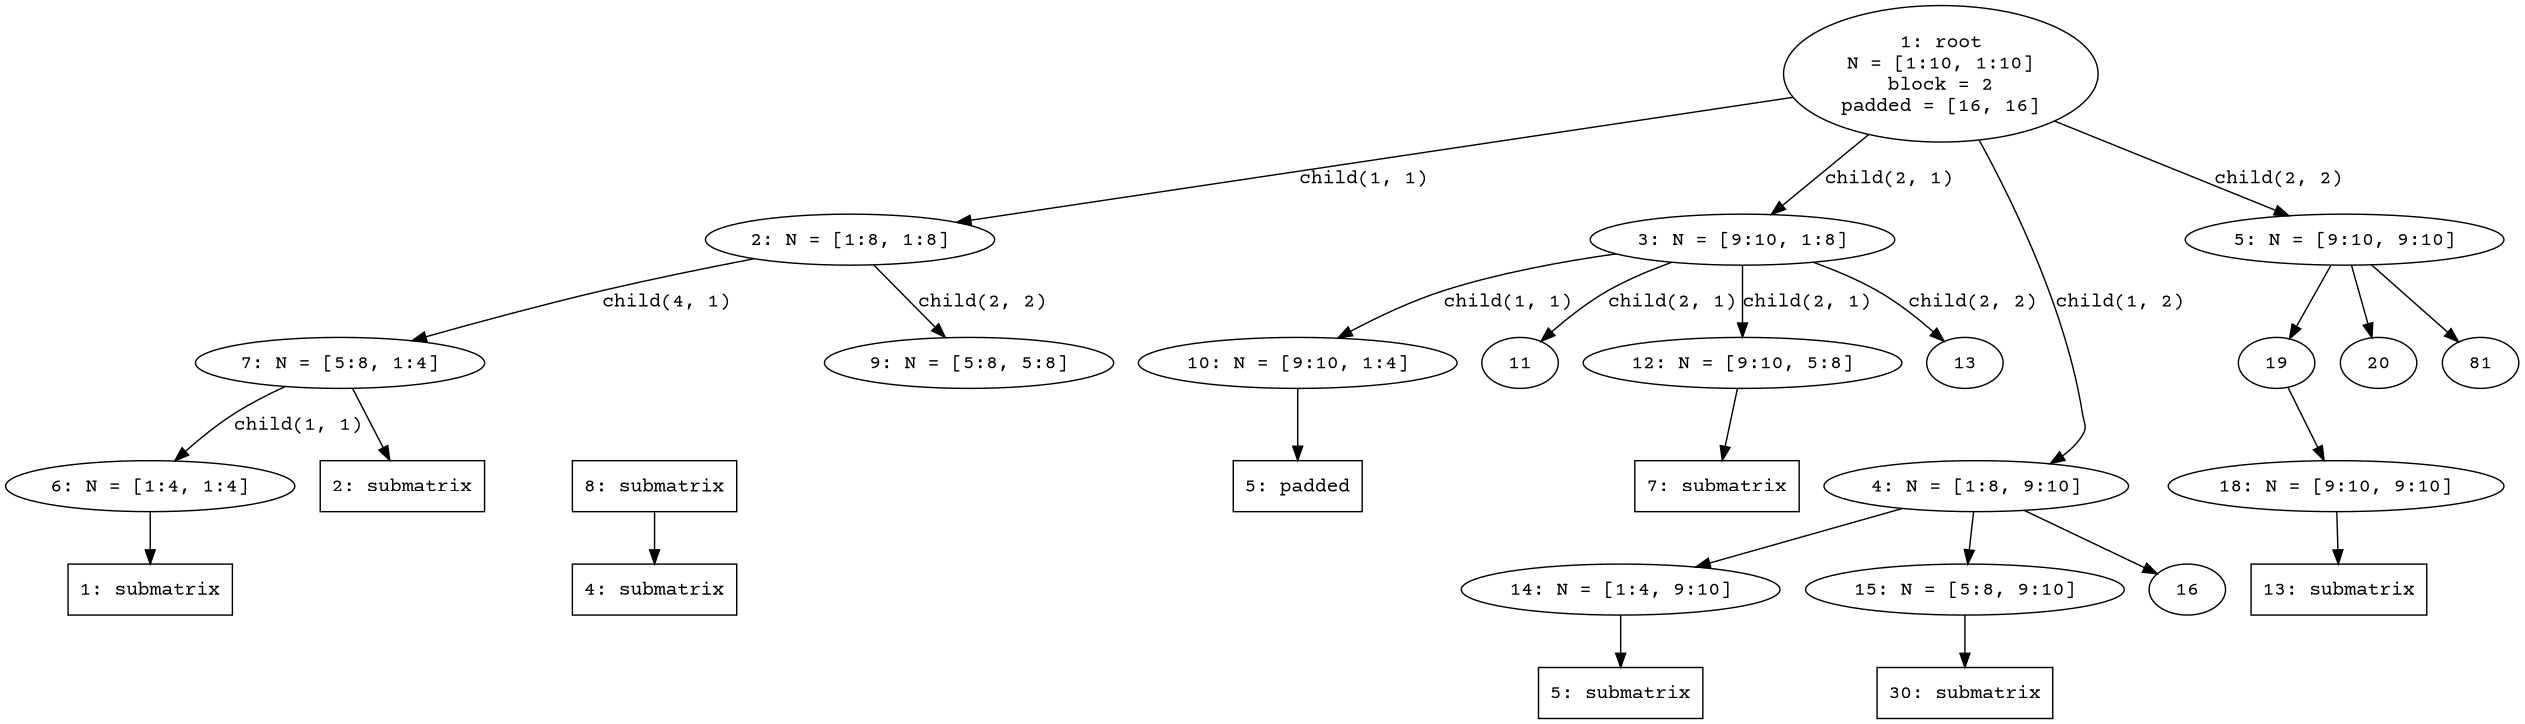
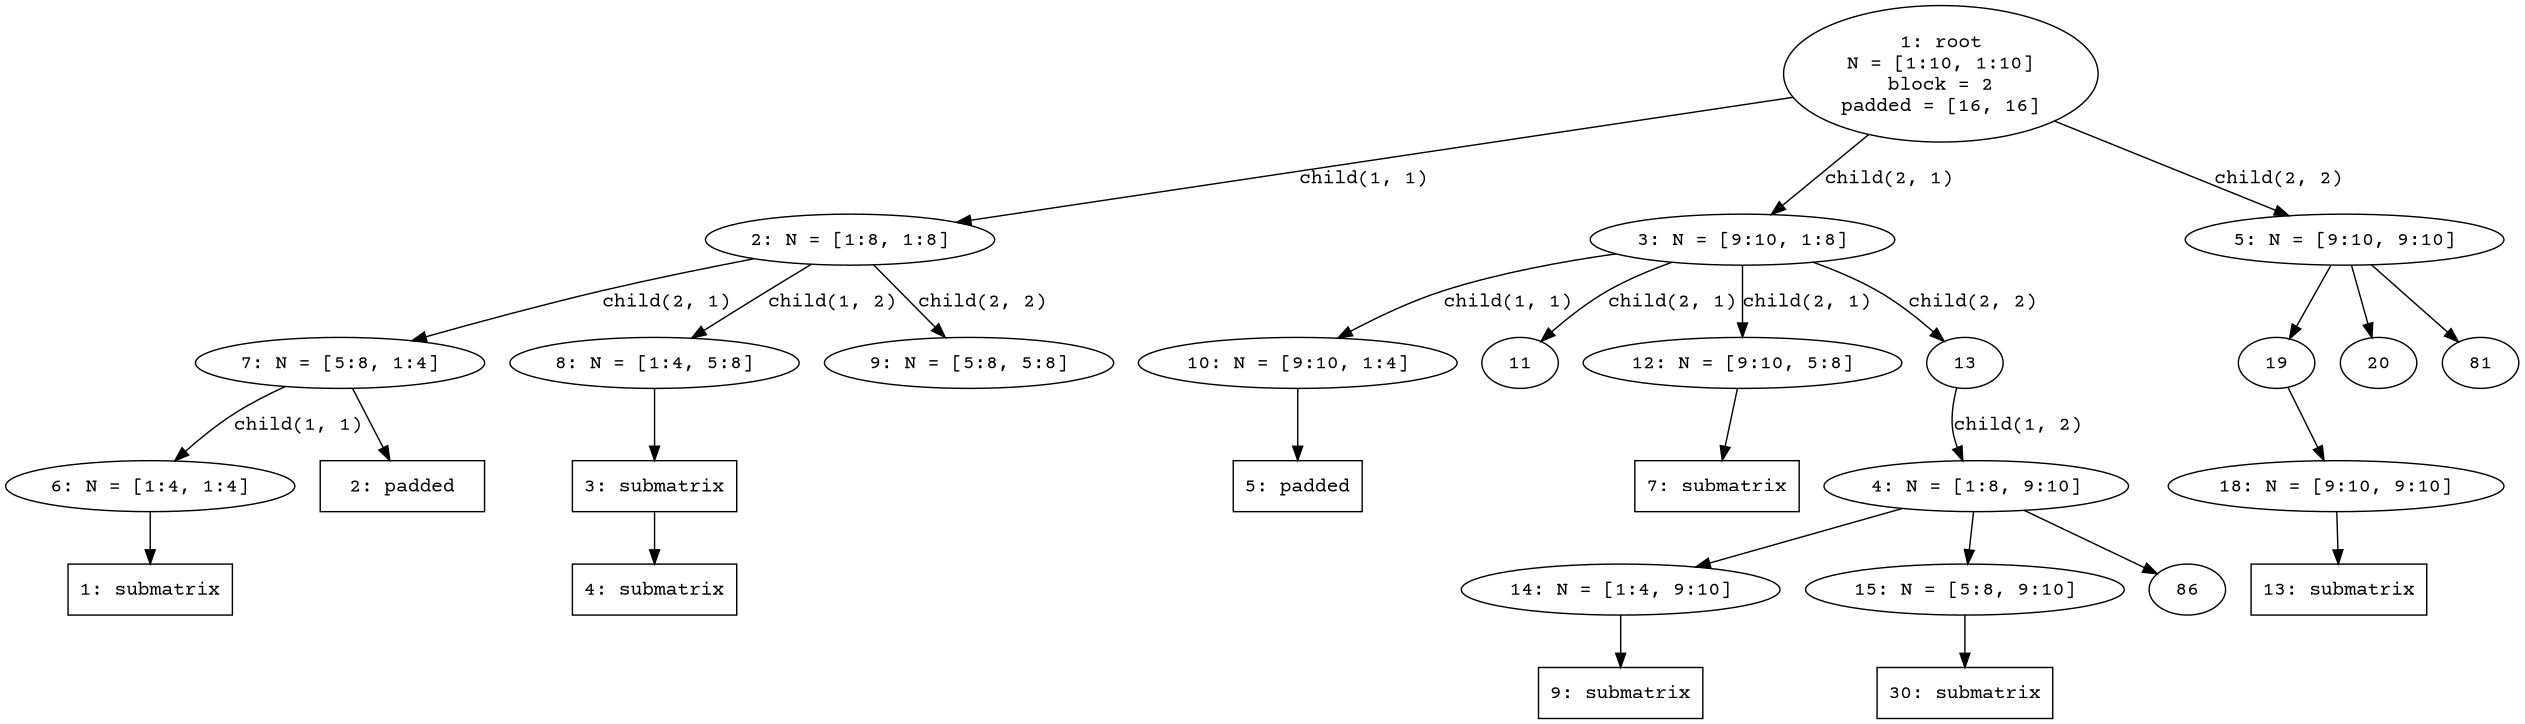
(2051, 297) -> (1952, 418)
(667, 301) -> (667, 301)
none -> (655, 363)
(402, 486) -> (402, 486)
(655, 486) -> (655, 486)
(2187, 590) -> (2187, 590)
(1621, 693) -> (1621, 693)
